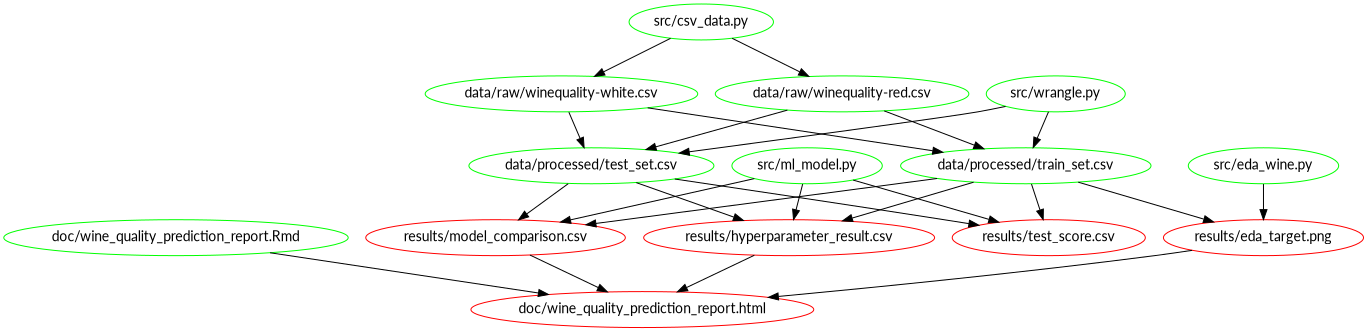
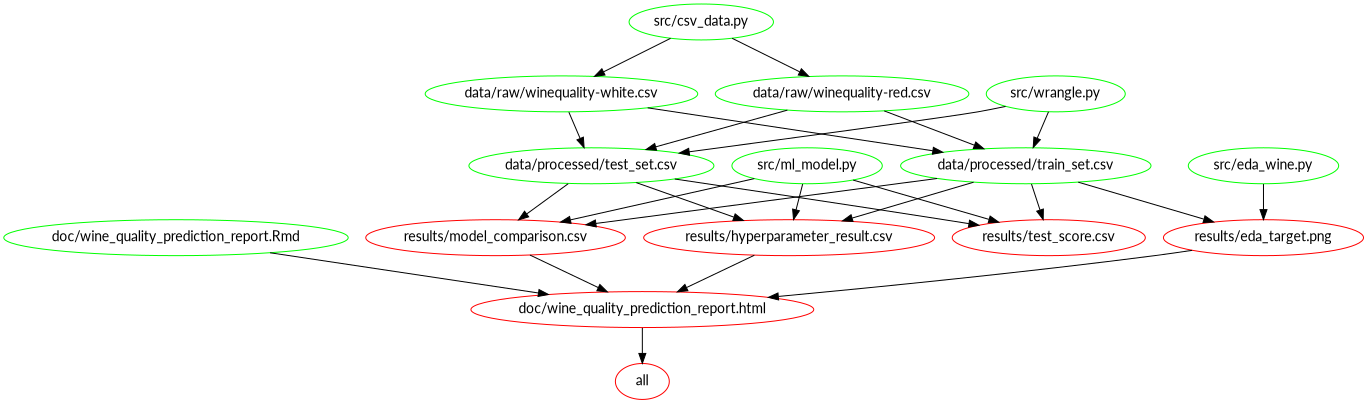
none -> (642, 381)
